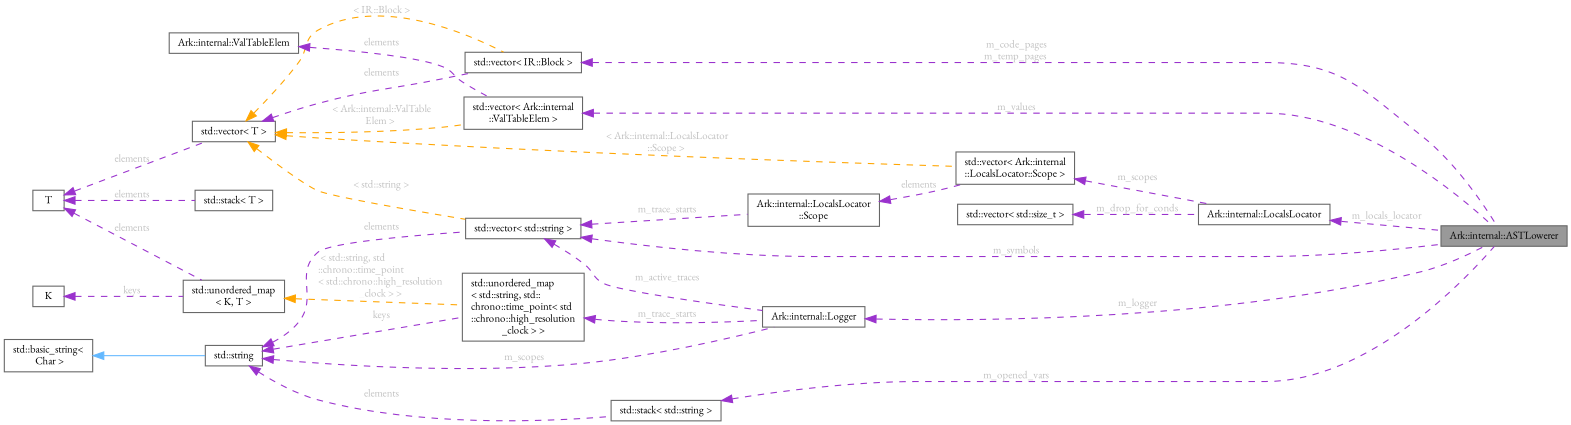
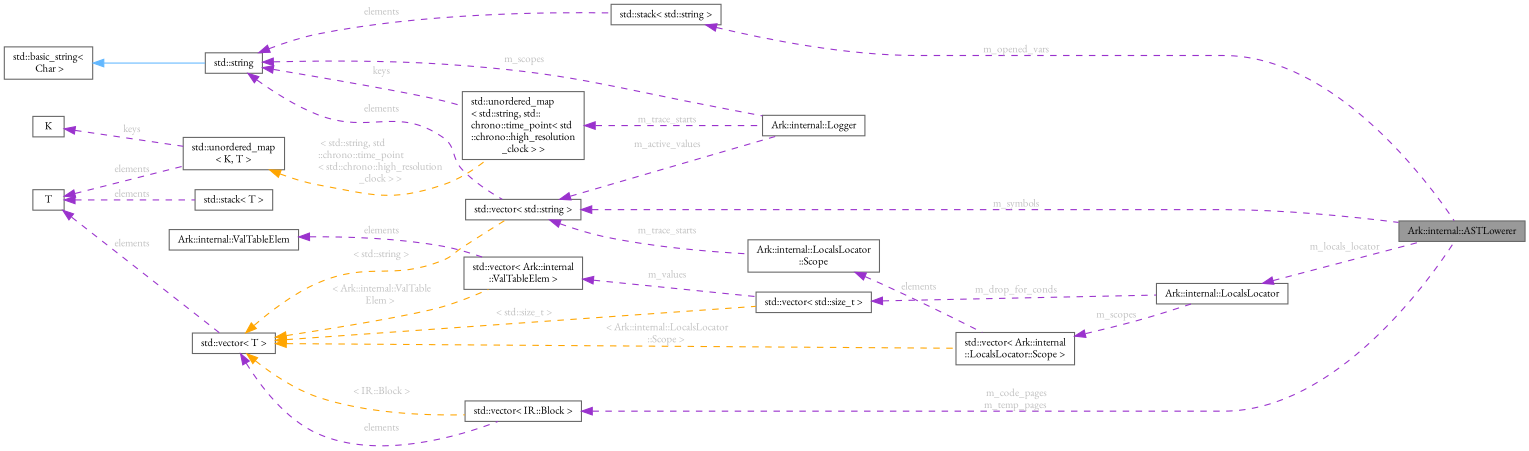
(1059, 113) -> (675, 288)
(666, 278) -> (666, 144)
(1184, 309) -> none
none -> (521, 323)
